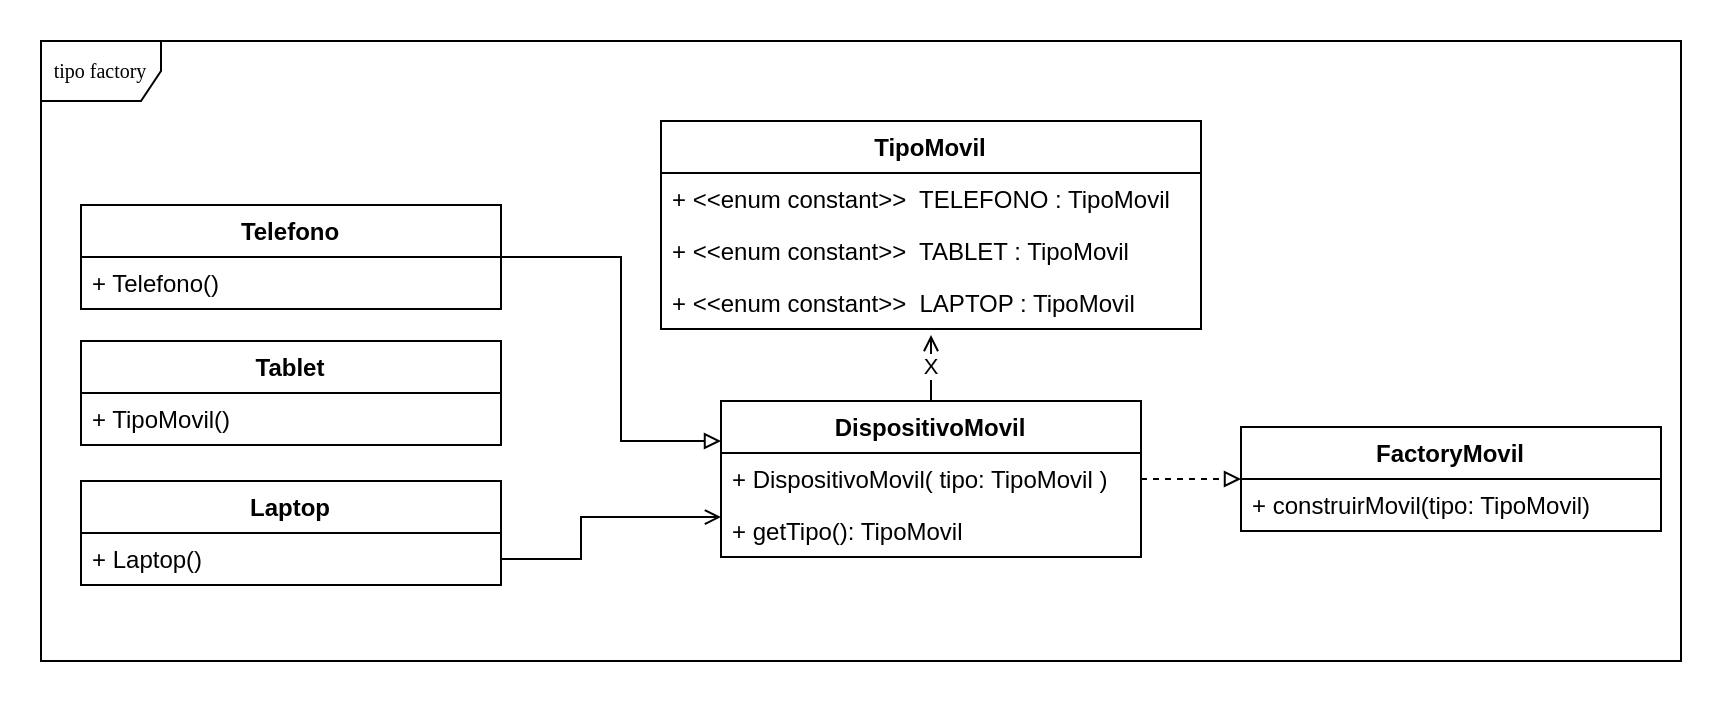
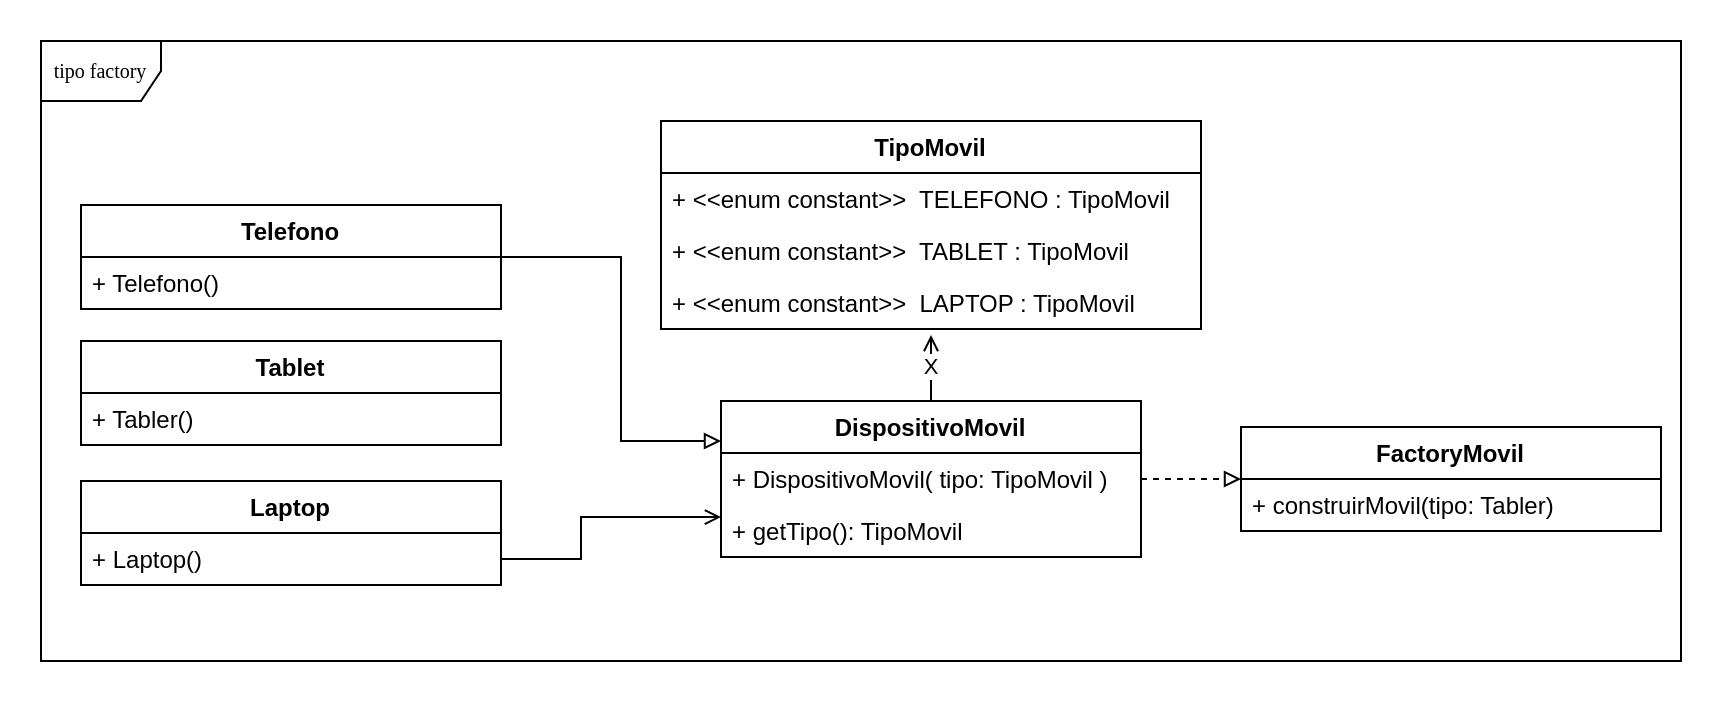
(167, 420) -> (153, 420)
(1443, 506) -> (1429, 506)
